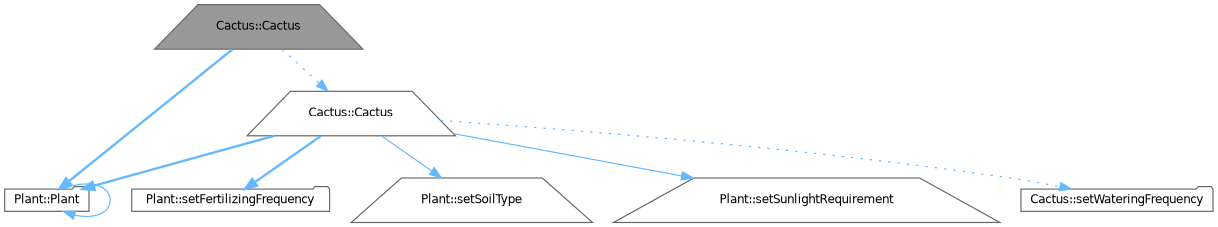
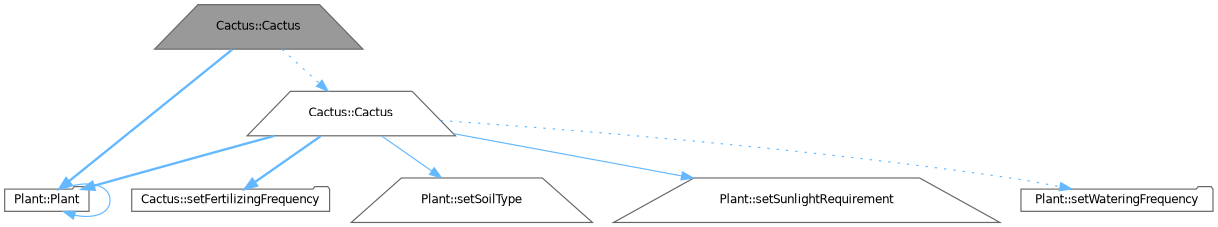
(231, 200) -> (231, 200)
(1117, 200) -> (1117, 200)
